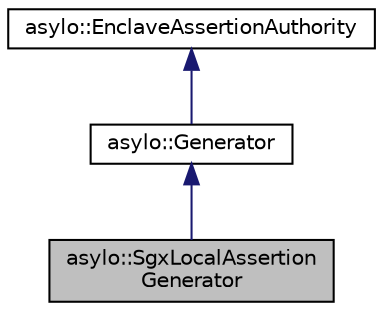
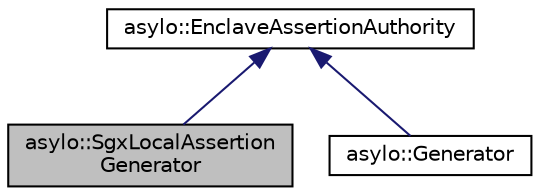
(192, 212) -> (219, 94)
